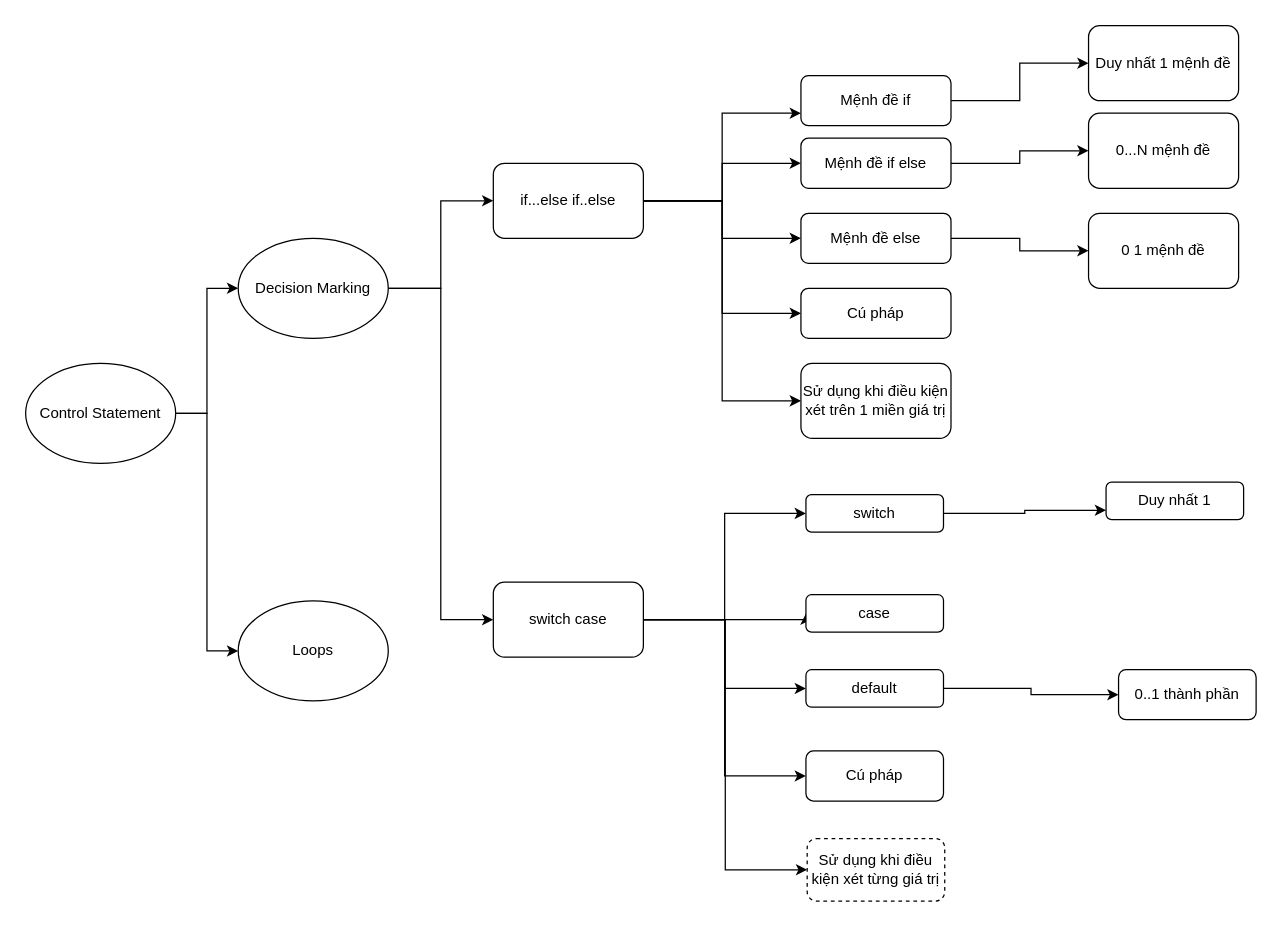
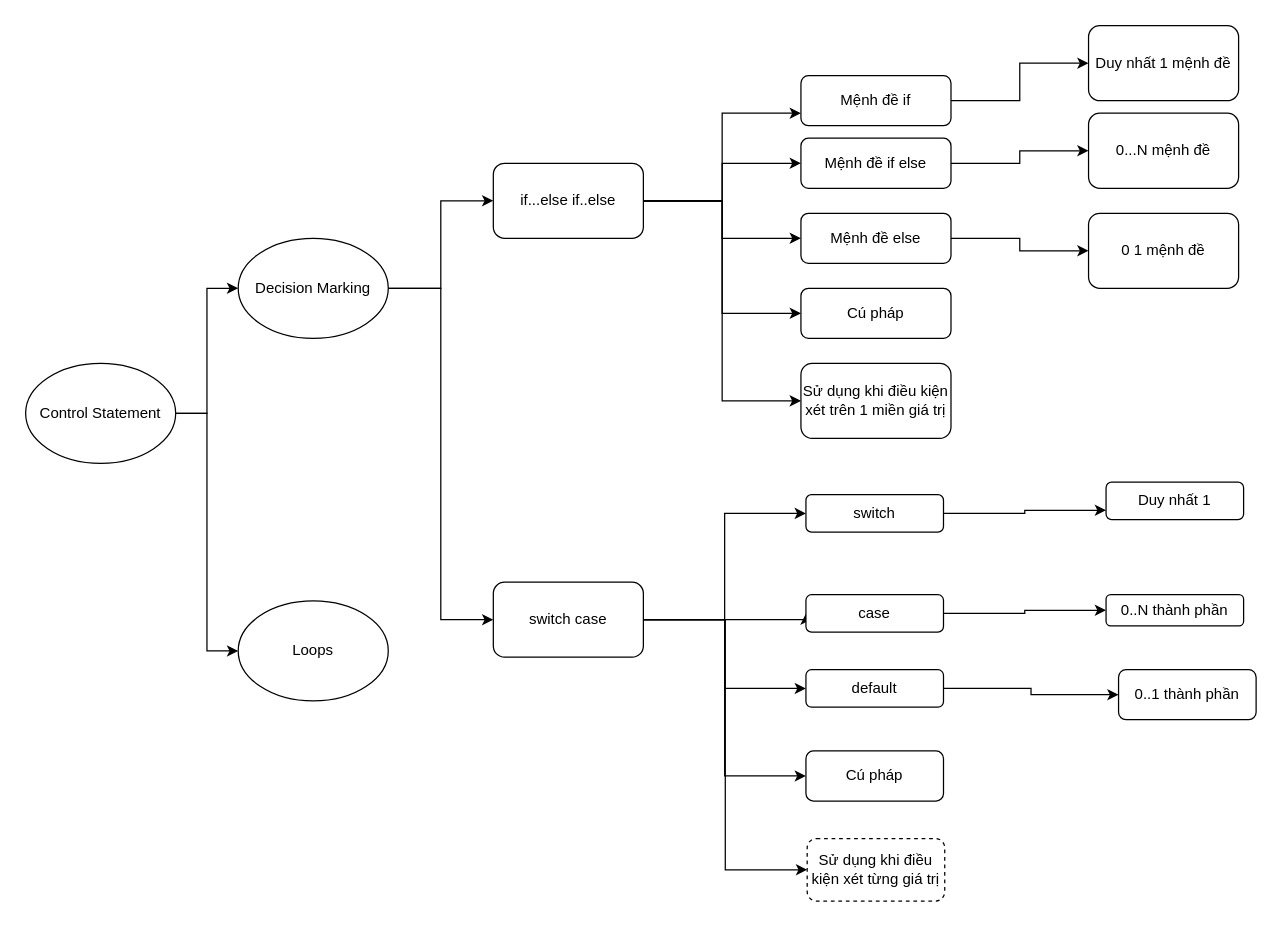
none -> (1174, 610)
none -> (1021, 613)
